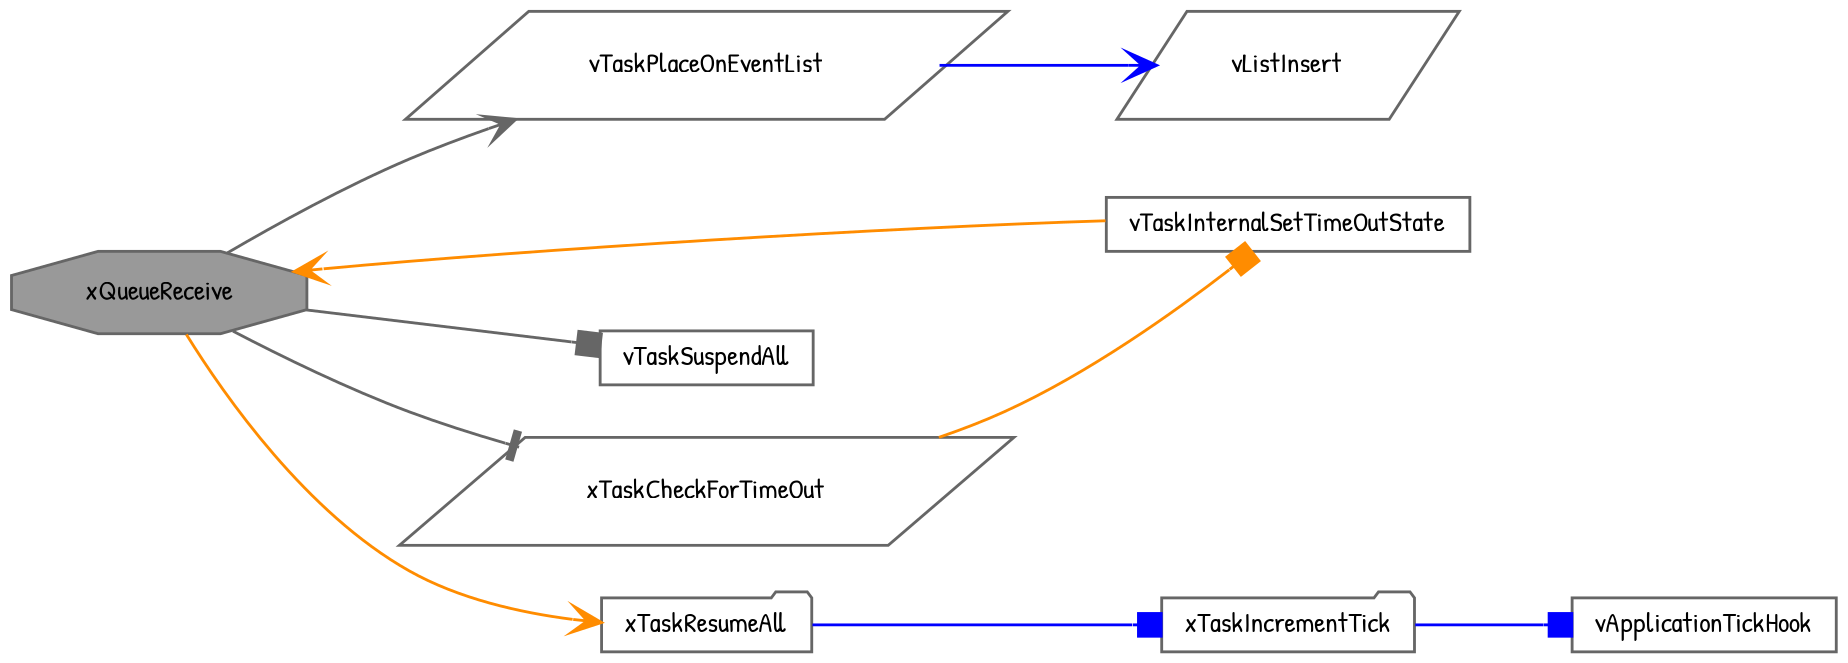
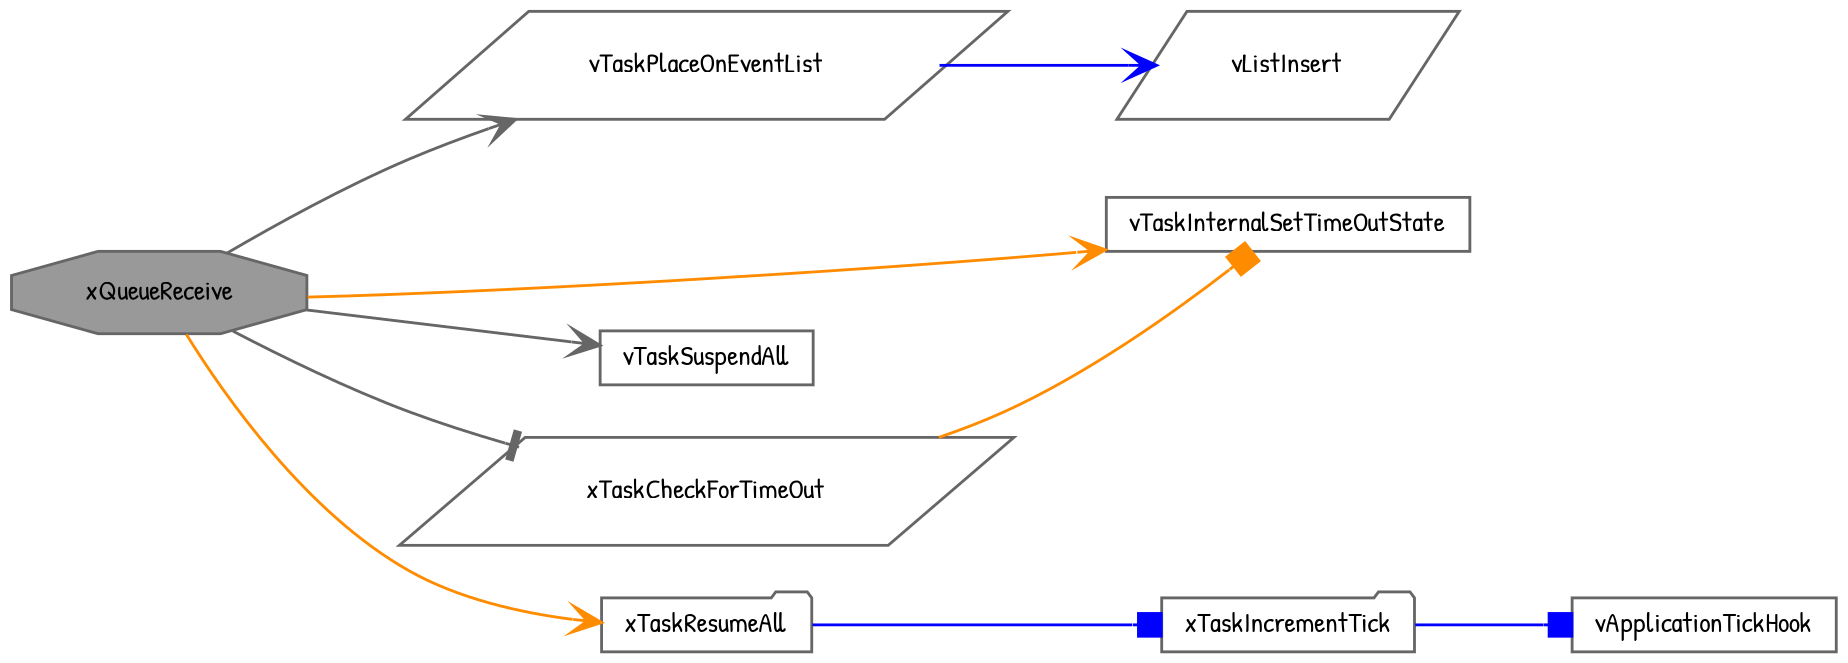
(714, 240) -> (692, 279)
(439, 326) -> (439, 326)
